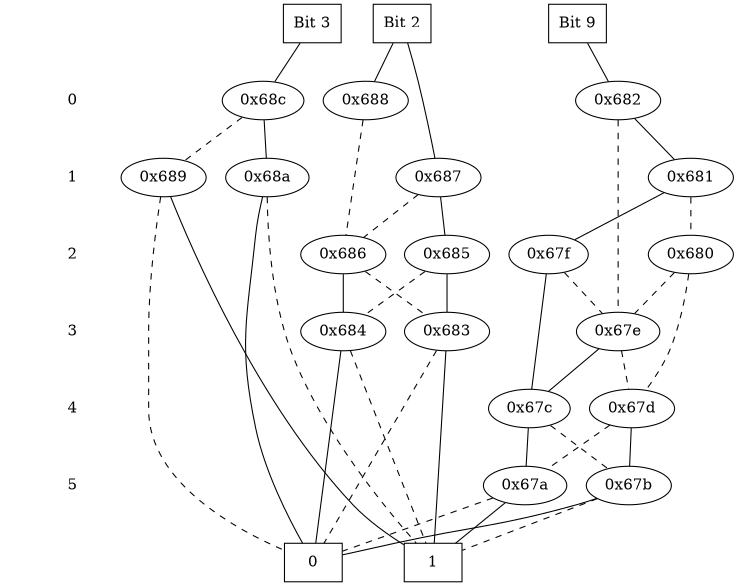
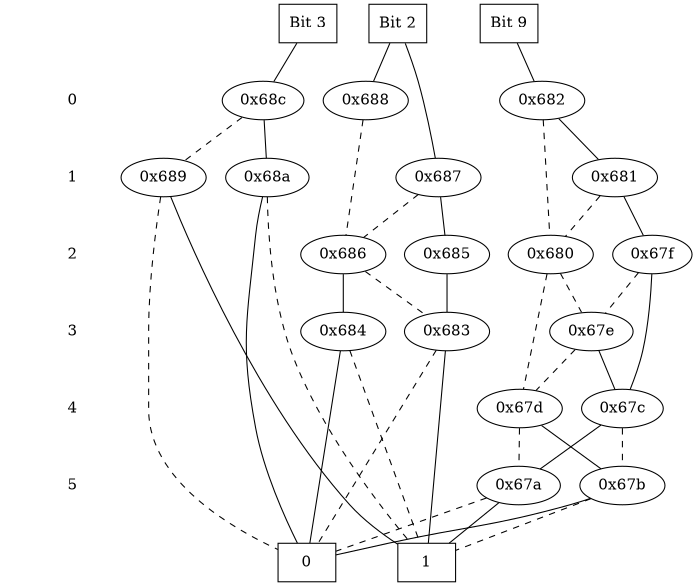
(618, 206) -> (546, 177)
(401, 289) -> none
